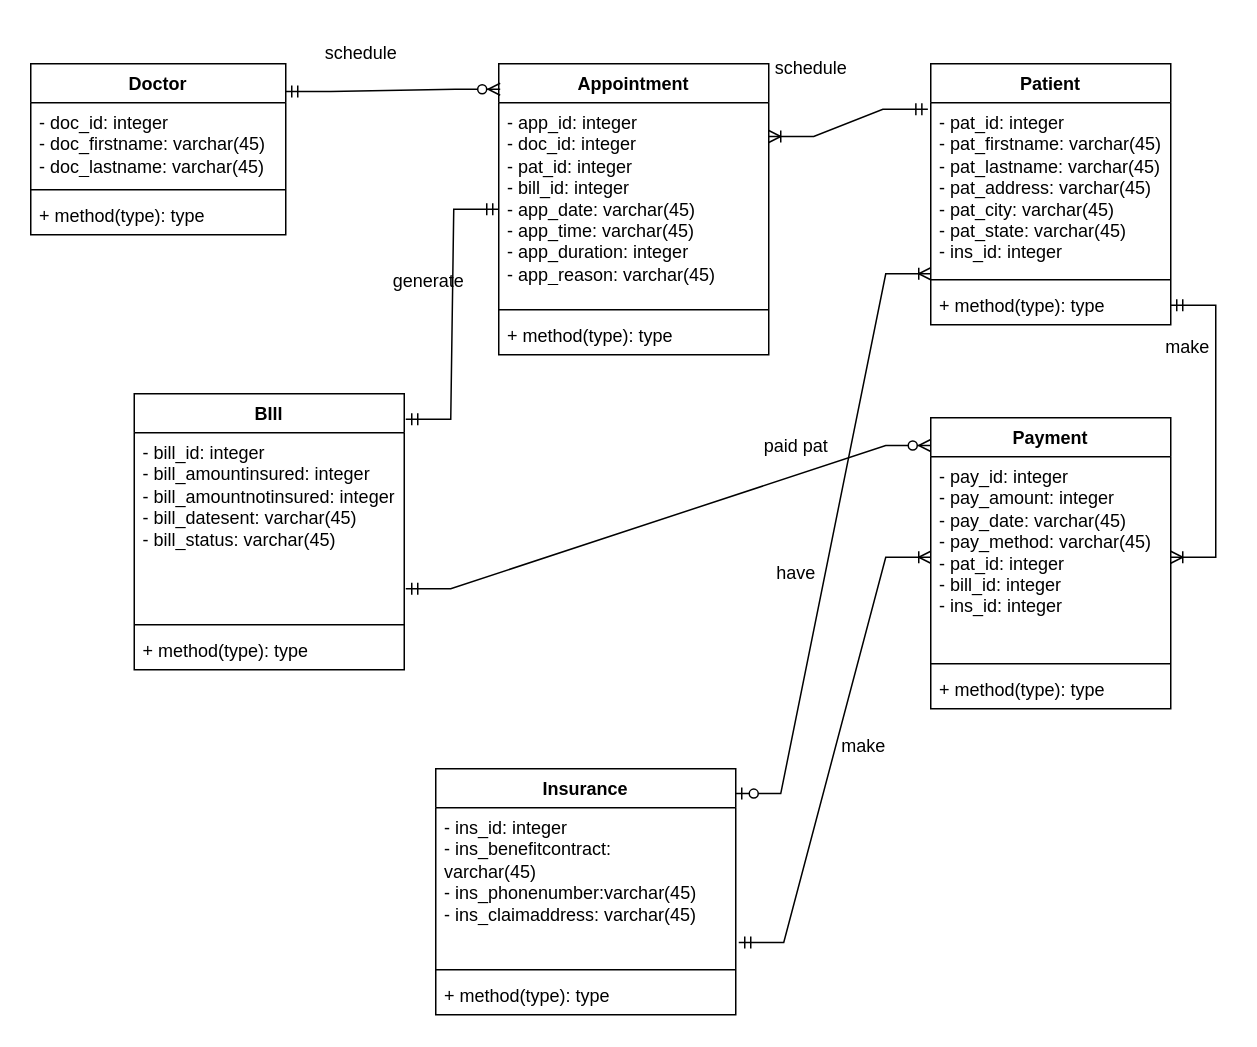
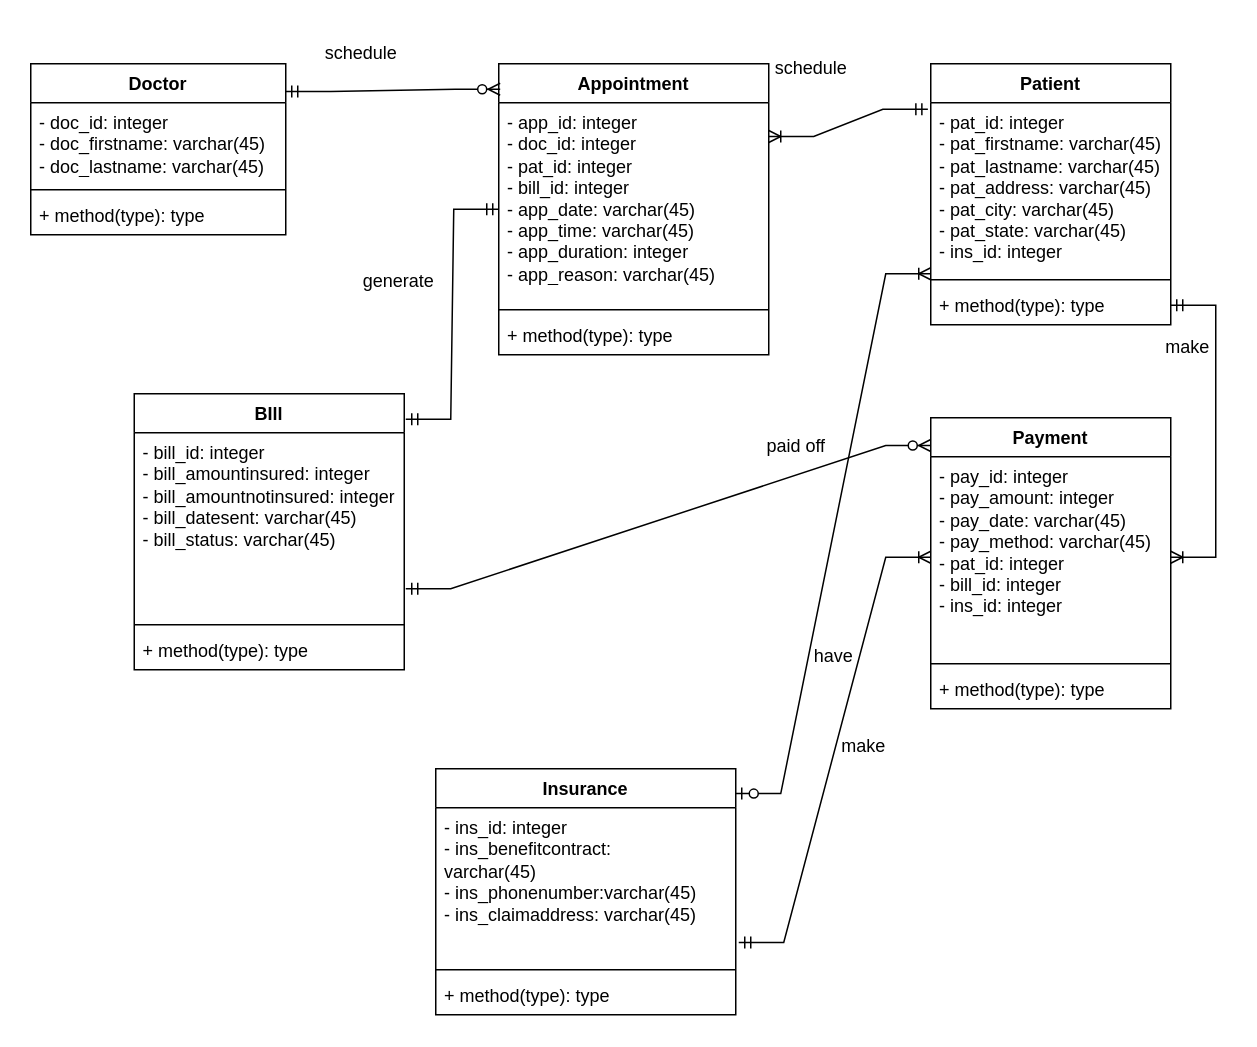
(428, 281) -> (398, 281)
(797, 446) -> (797, 446)
(796, 574) -> (833, 656)
